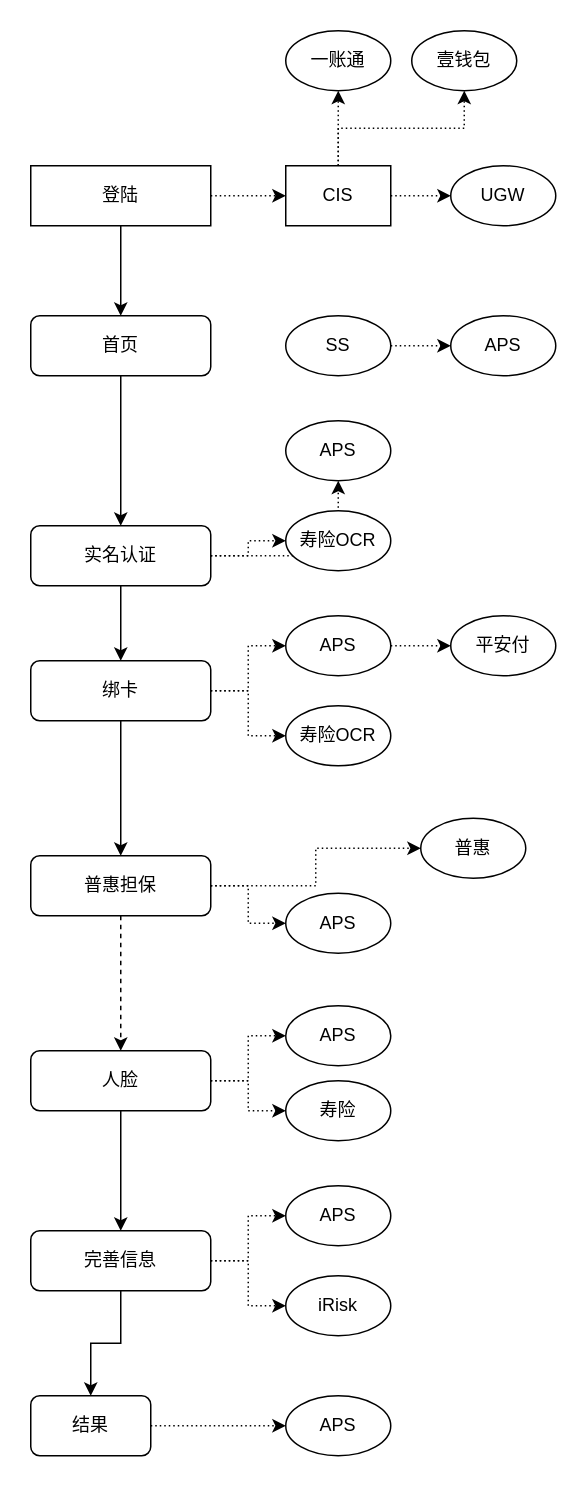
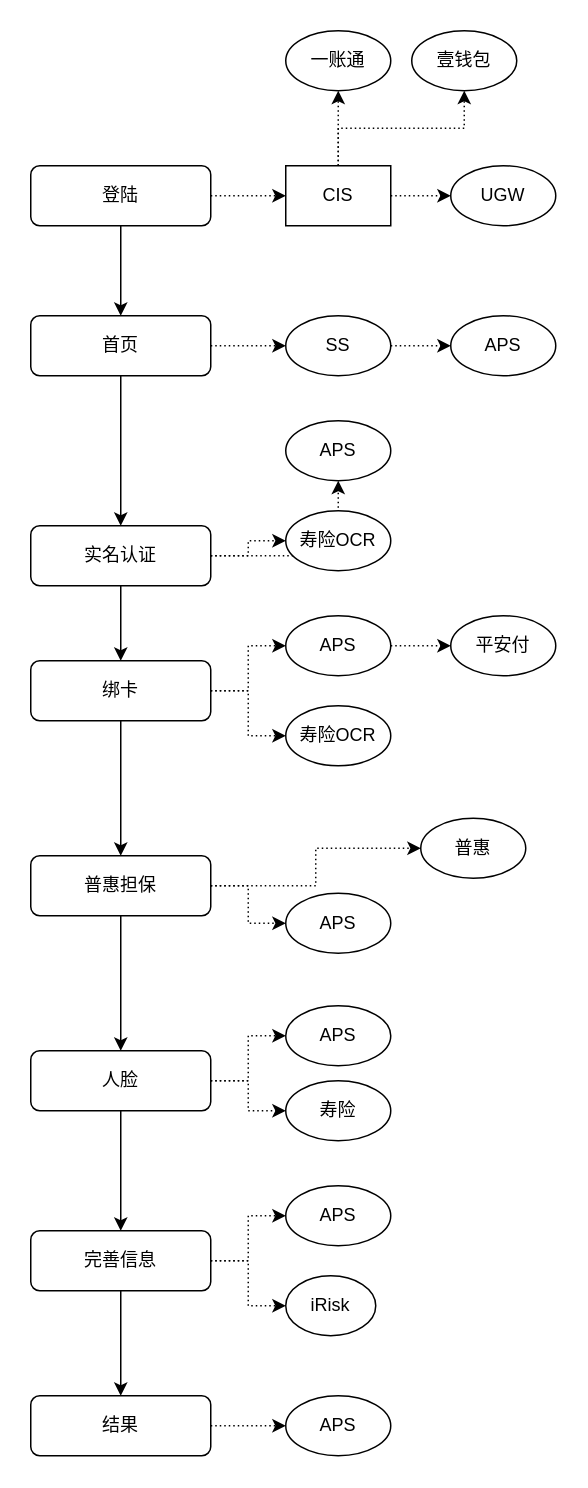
(121, 196) -> (121, 196)
none -> (244, 346)
(121, 979) -> (121, 979)
(338, 1306) -> (331, 1306)
(91, 1426) -> (121, 1426)
